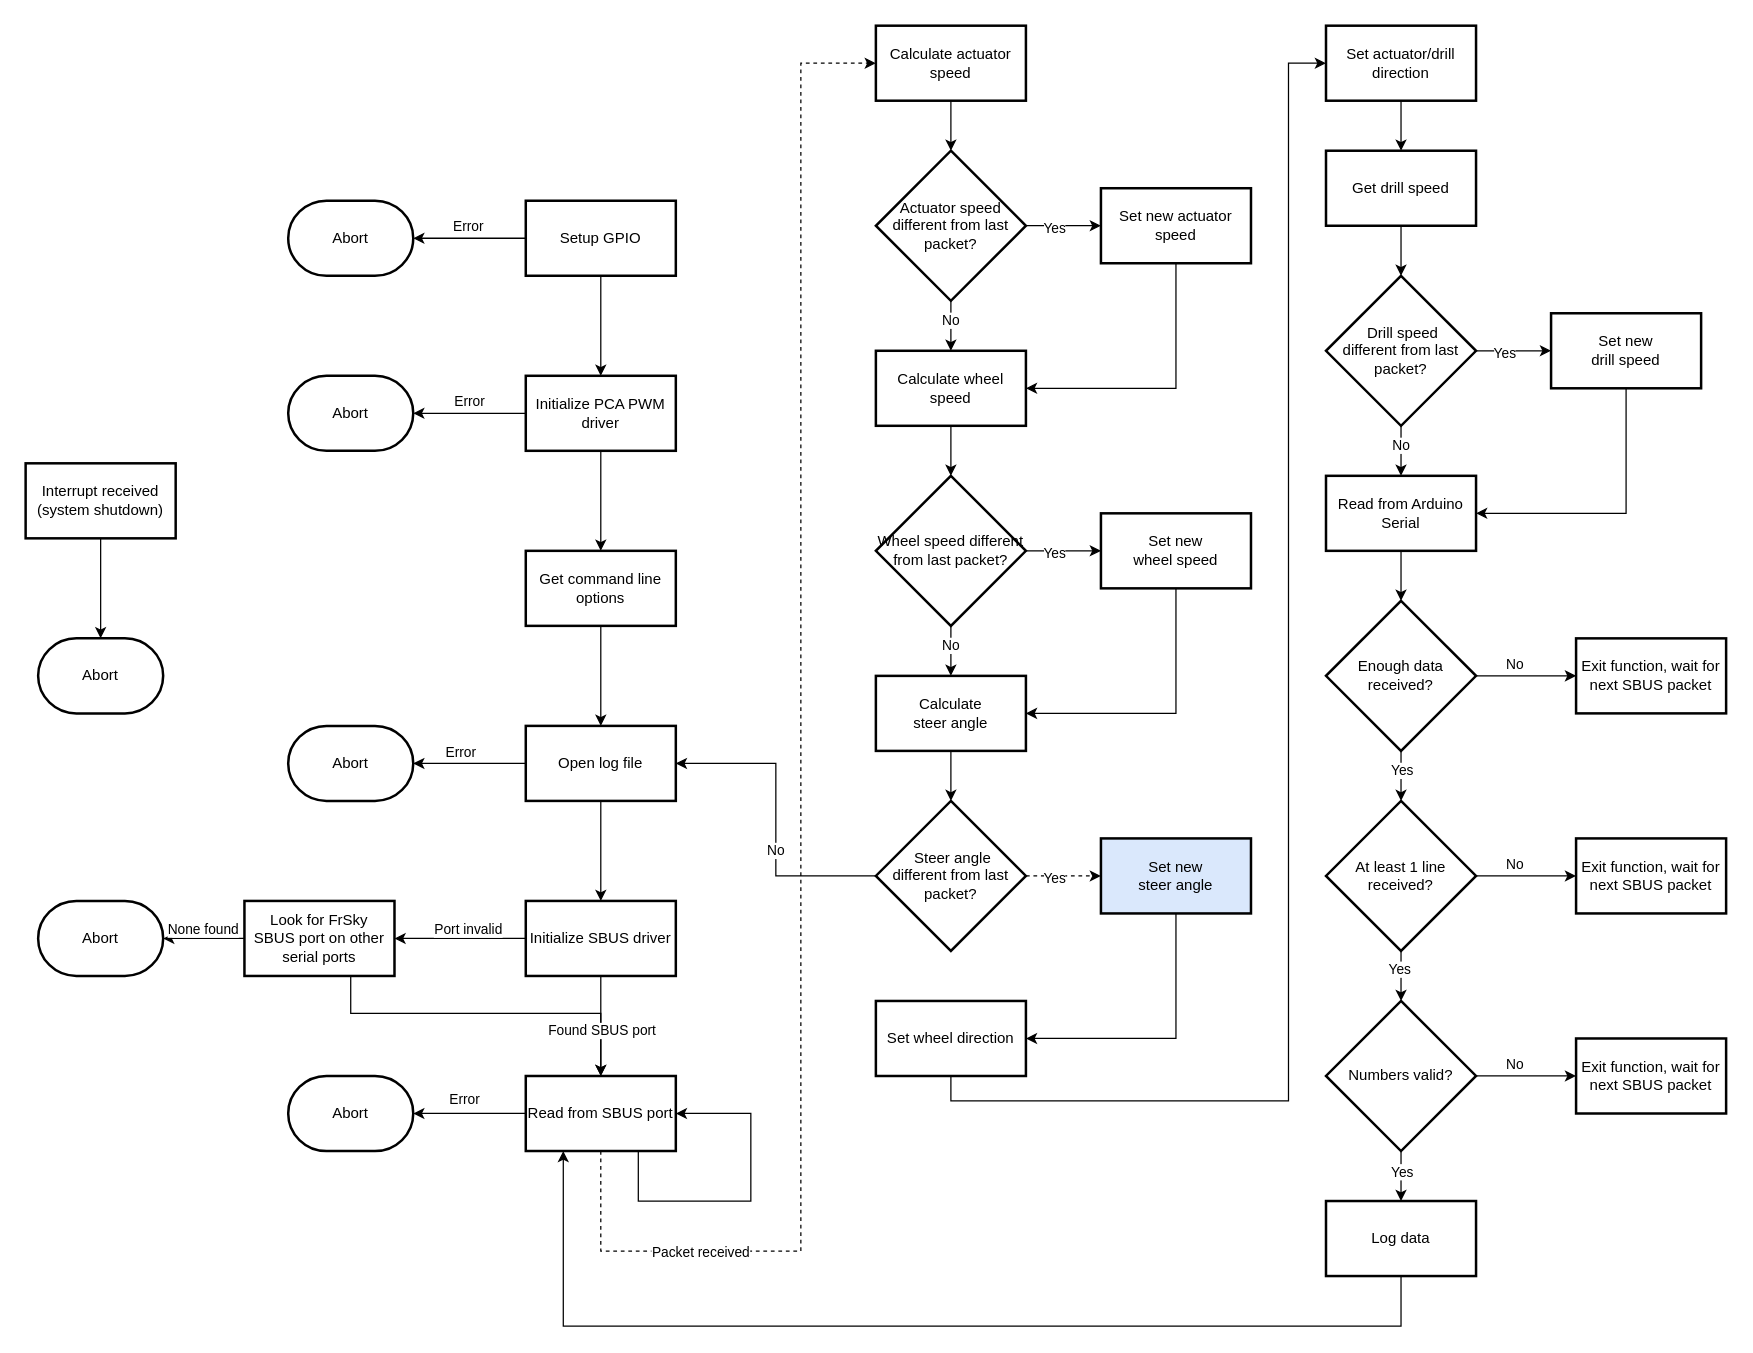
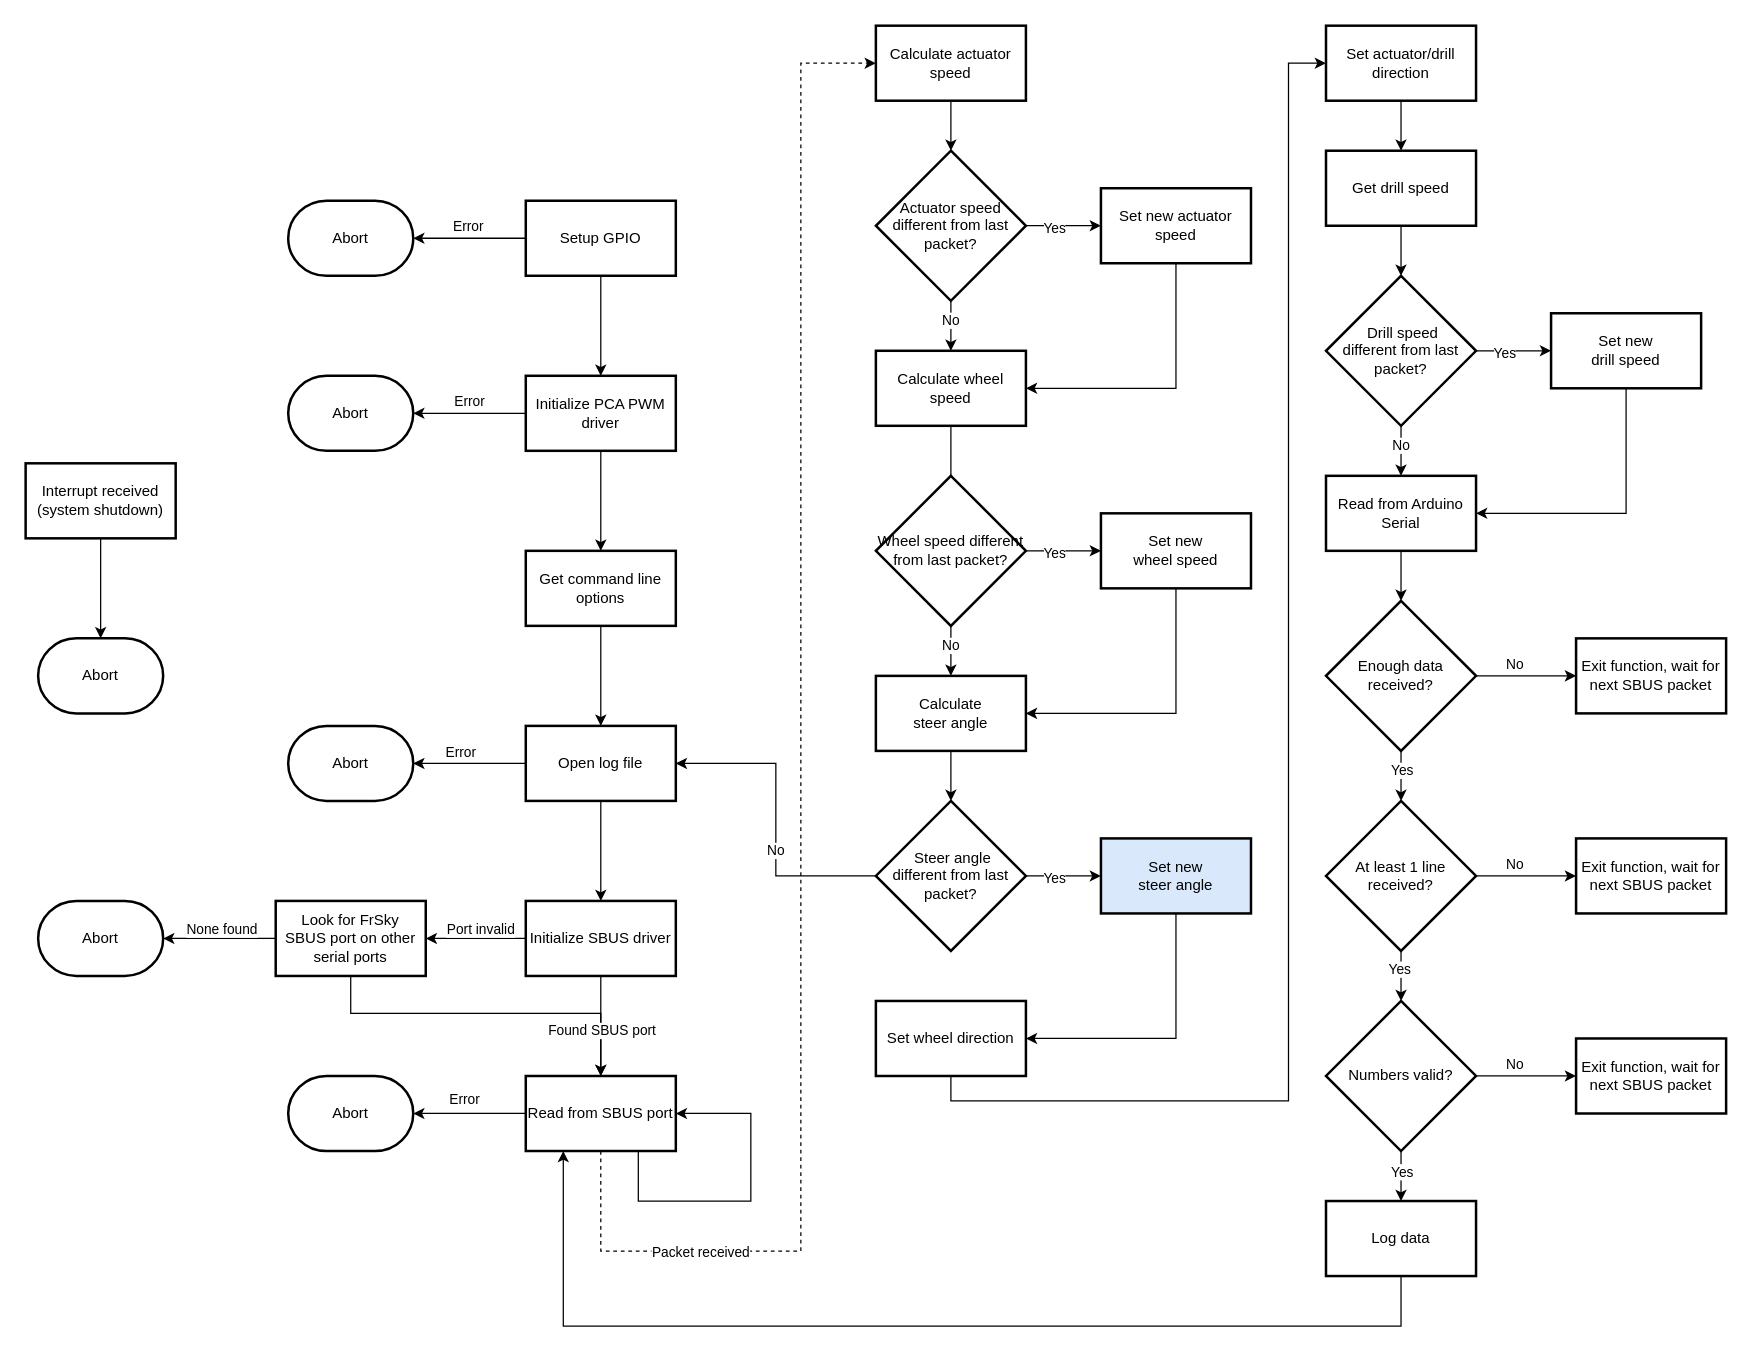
(951, 466) -> (951, 469)
(1079, 876) -> (1079, 876)
(319, 938) -> (351, 938)
